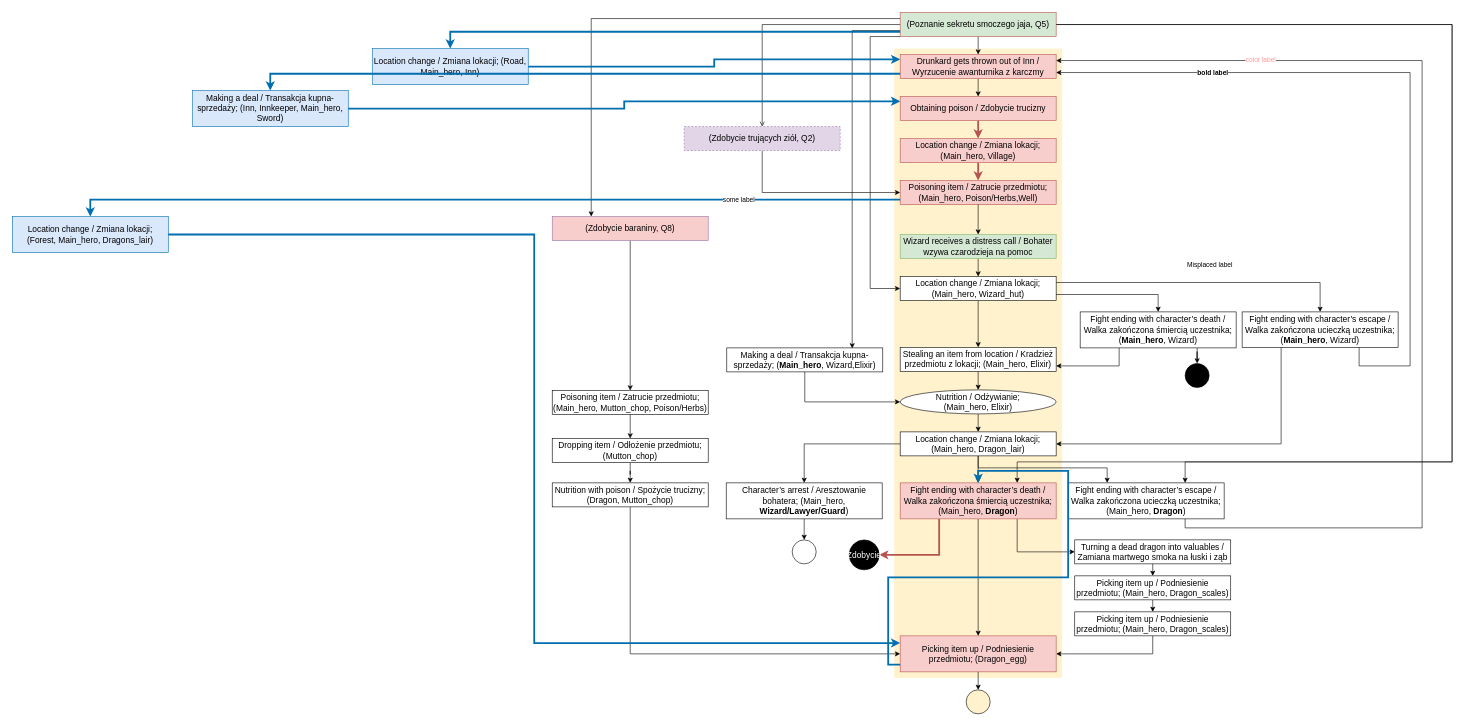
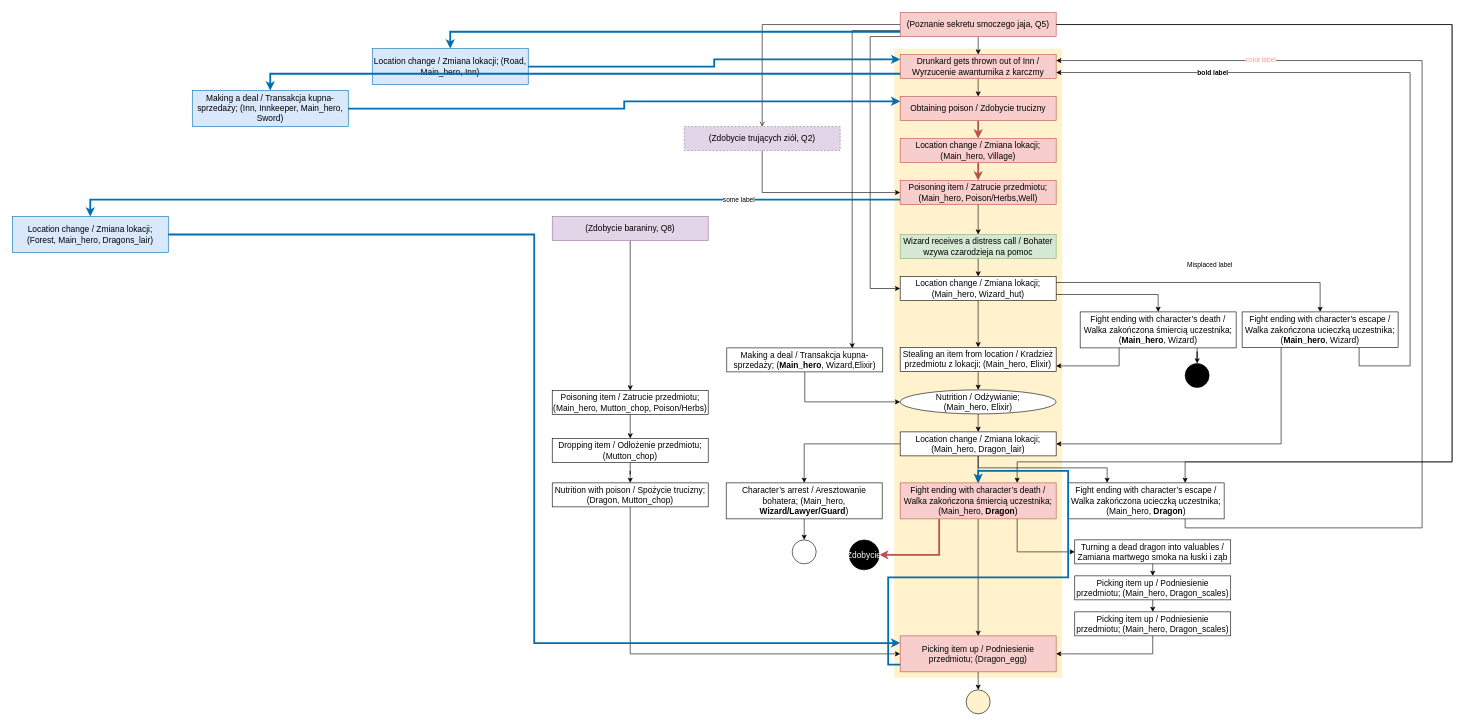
(745, 18) -> none
(978, 24) -> (978, 24)
(630, 228) -> (630, 228)
